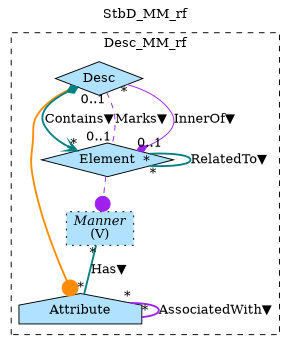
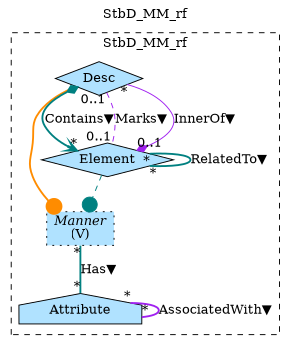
(145, 43) -> (145, 43)
(33, 176) -> (33, 136)
(105, 186) -> (97, 186)
